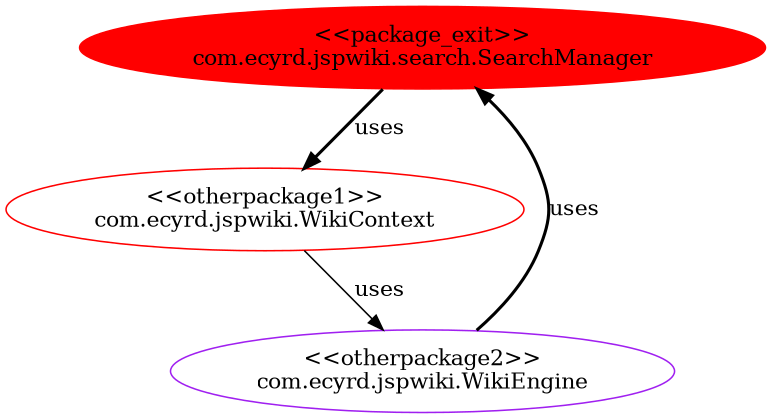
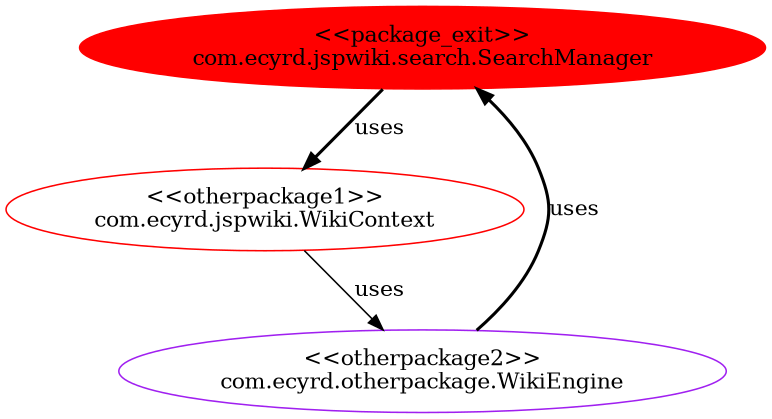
(423, 371) -> (423, 371)
